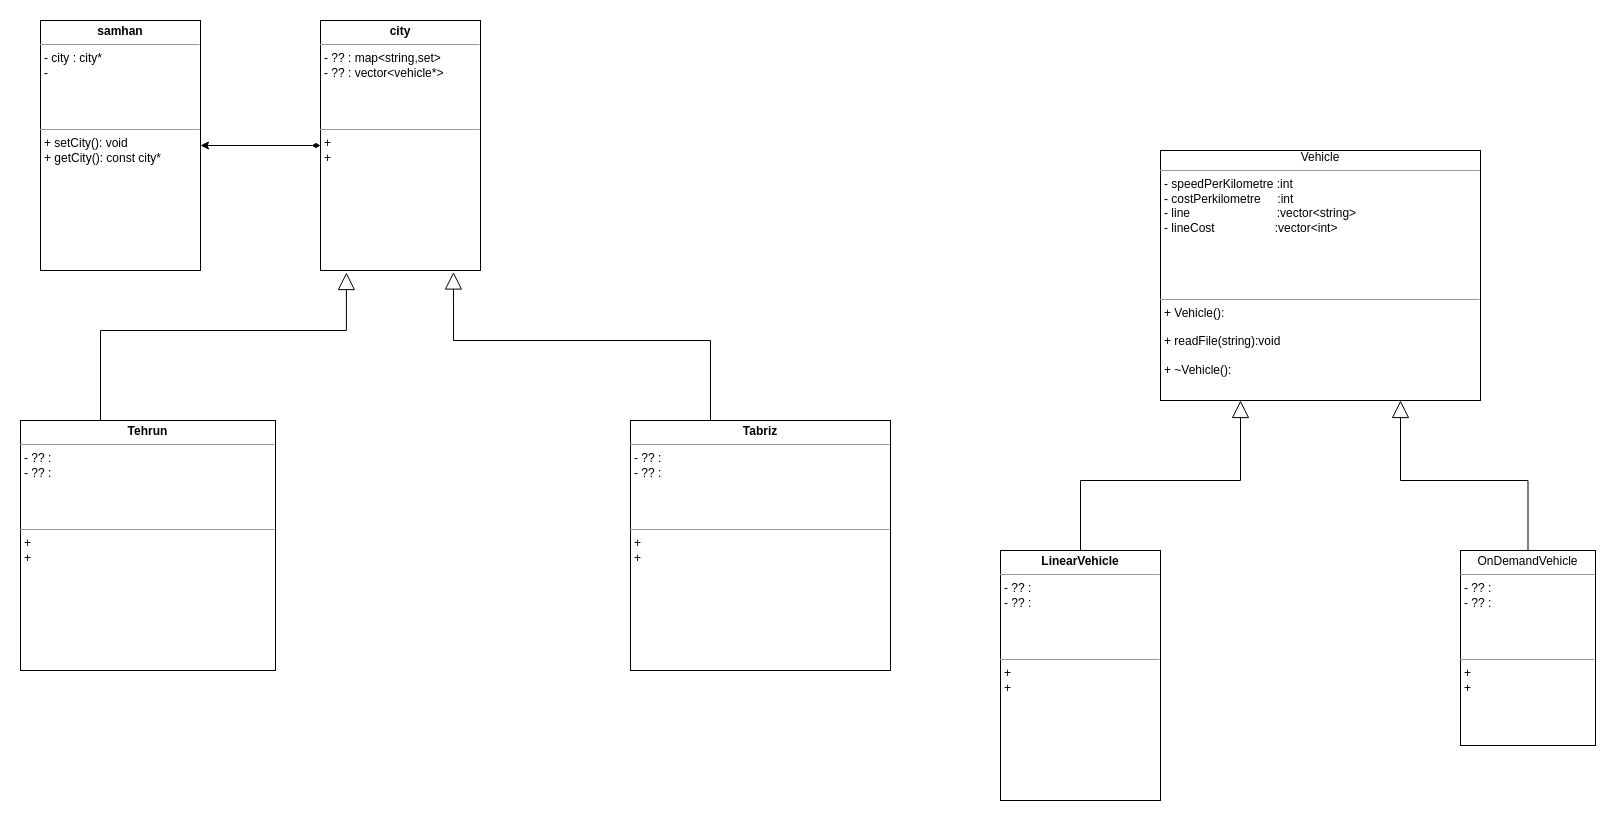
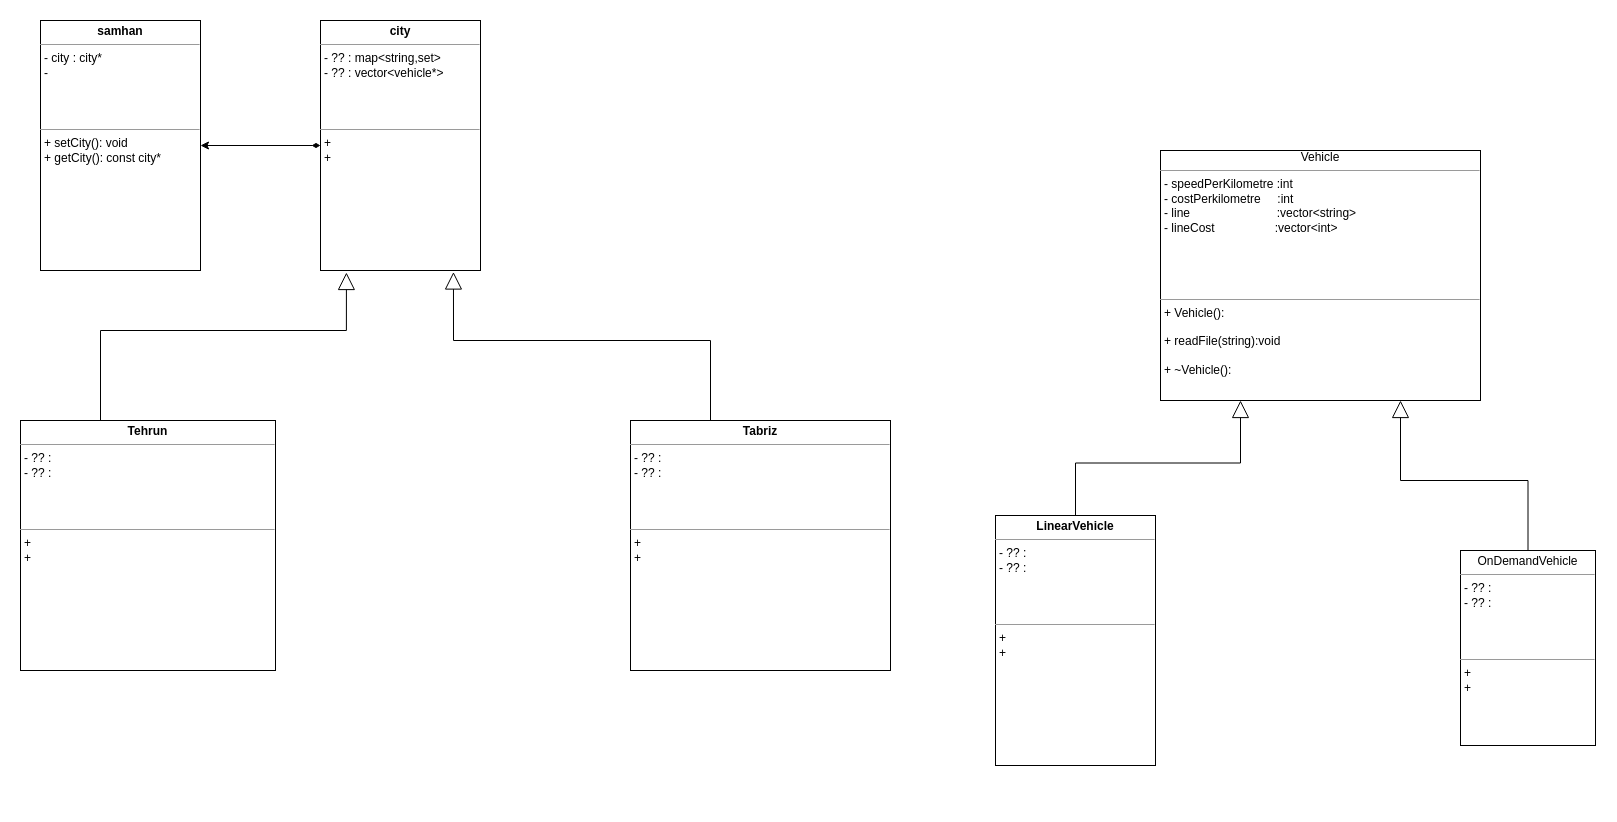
(1081, 676) -> (1076, 641)
